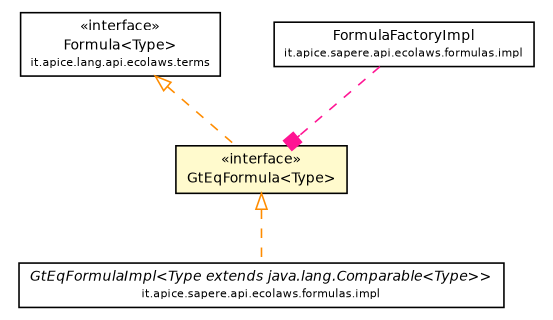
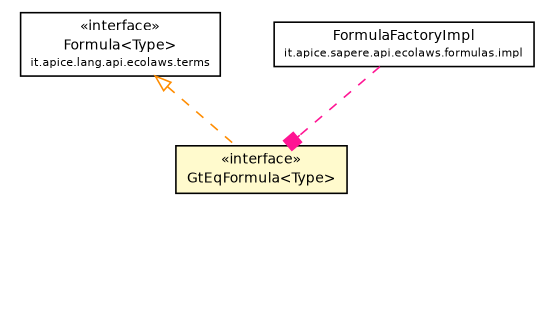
(261, 285) -> none
